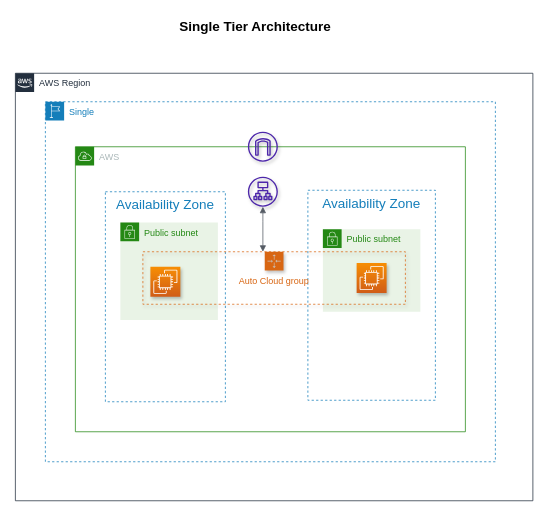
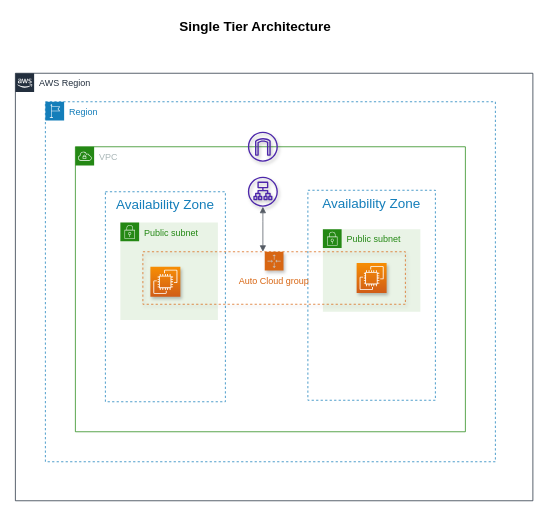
(82, 112) -> (83, 112)
(107, 157) -> (107, 157)
